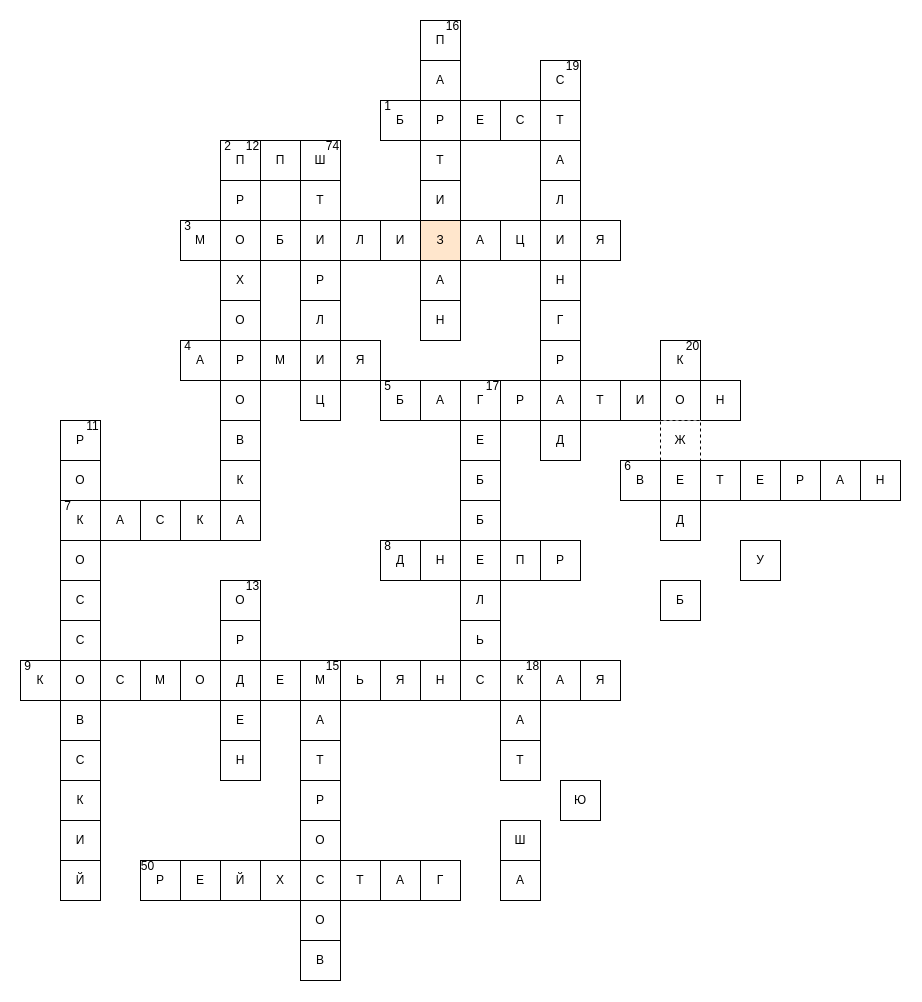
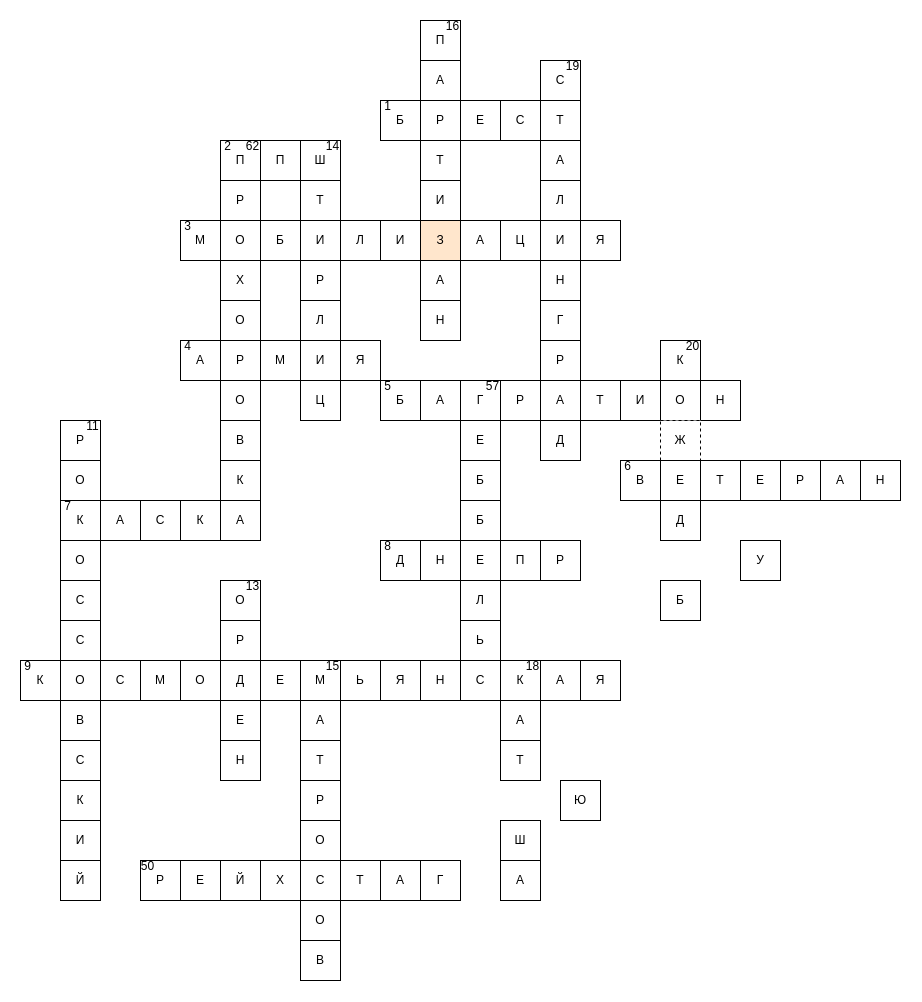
(253, 147) -> (253, 147)
(333, 147) -> (333, 147)
(493, 387) -> (493, 387)
